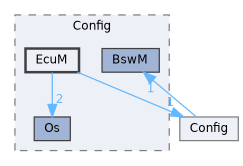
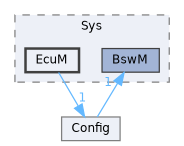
(92, 27) -> (92, 27)
(52, 129) -> none
